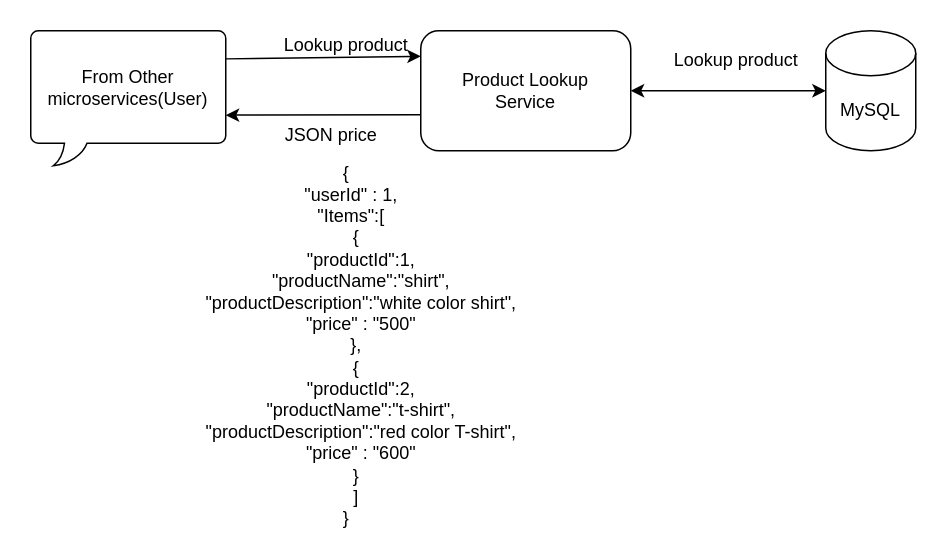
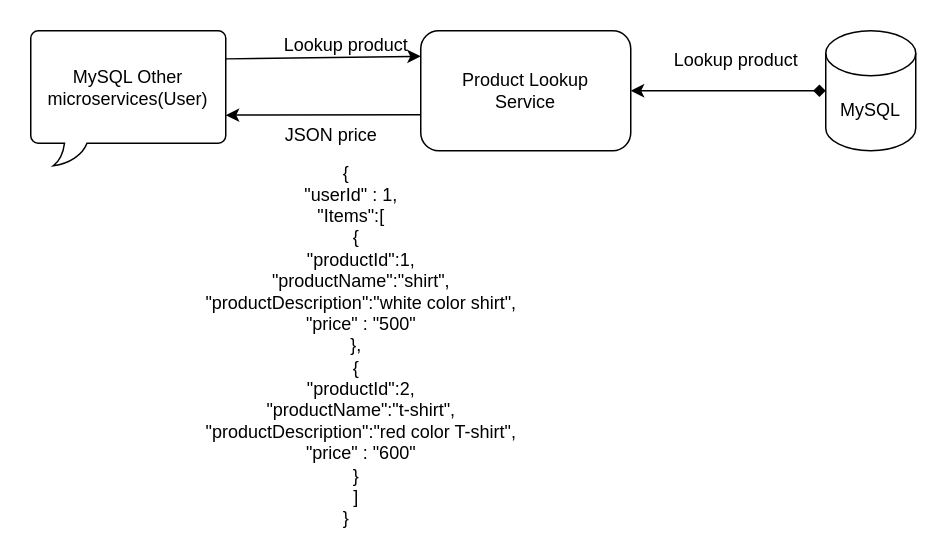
(128, 88) -> (128, 88)
(814, 91) -> (813, 91)
